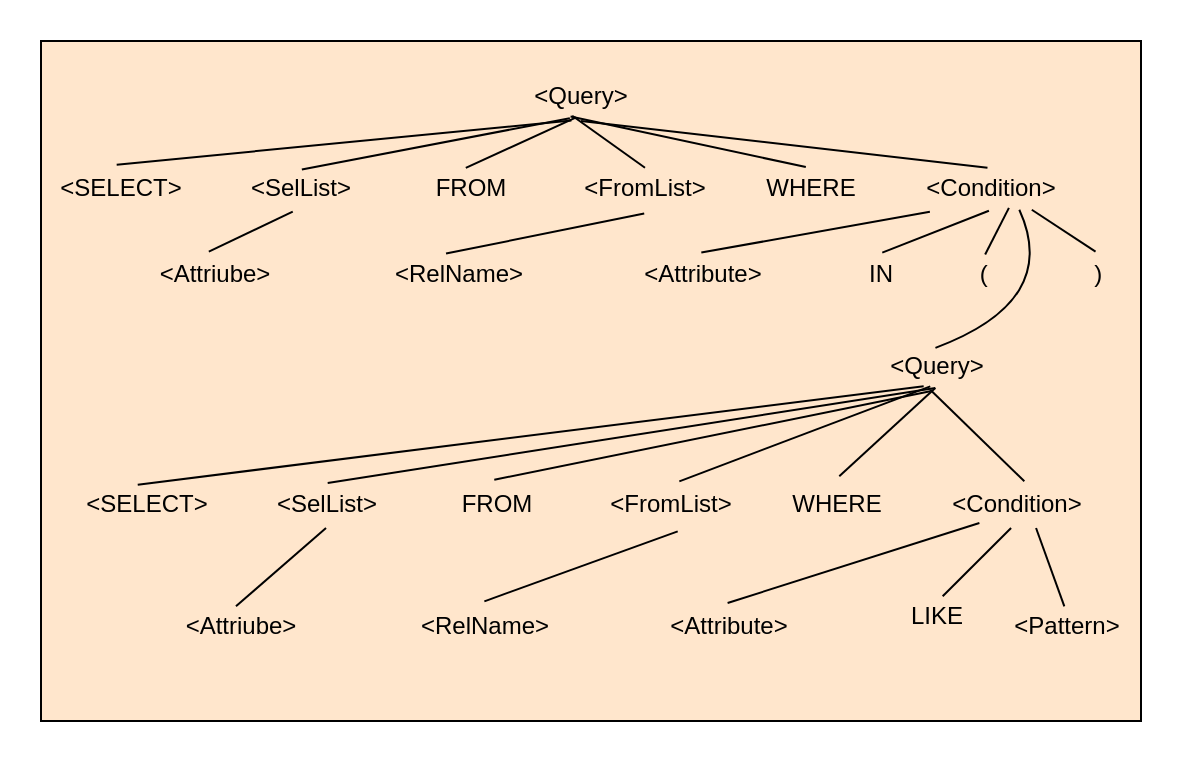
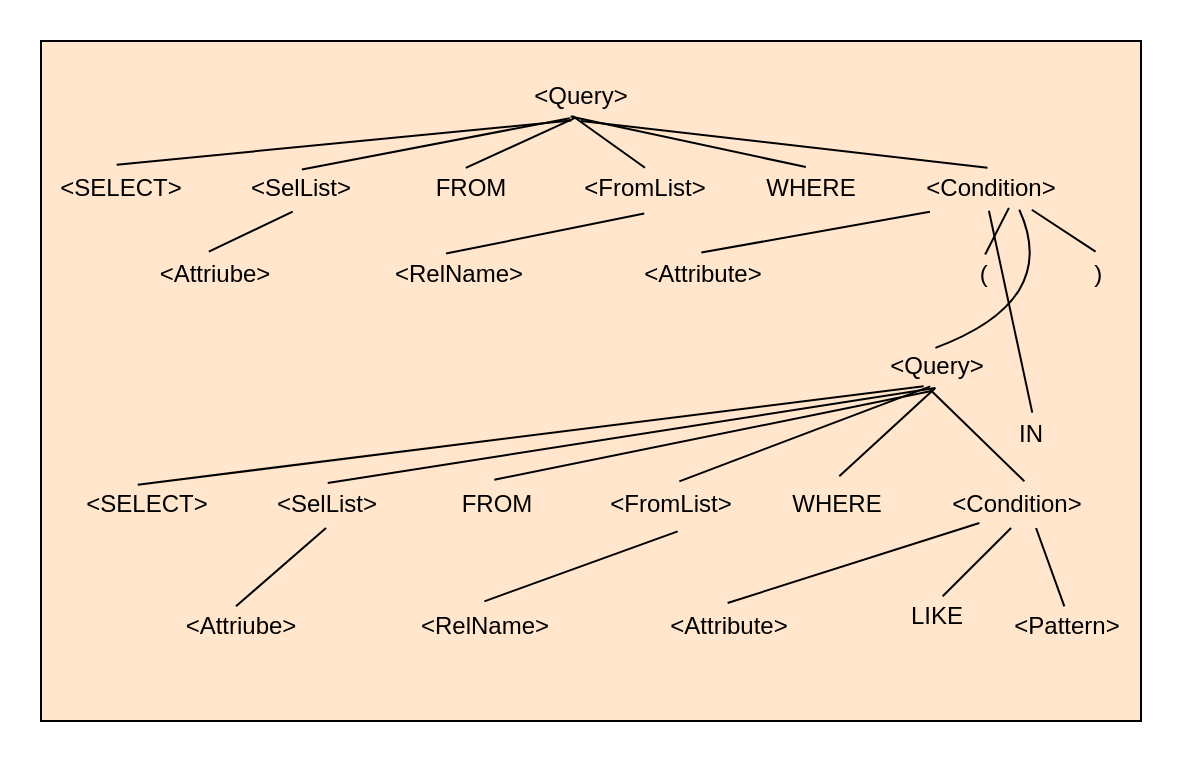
(881, 275) -> (1031, 435)
